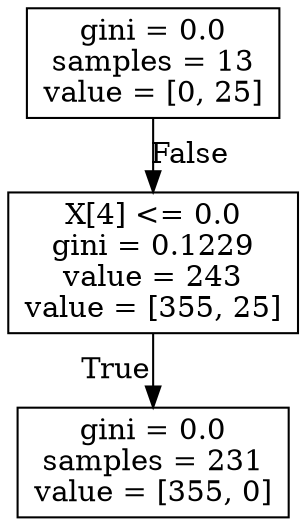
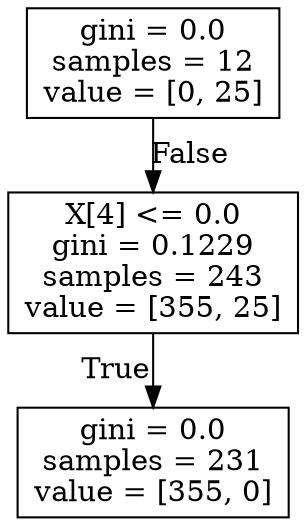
(153, 63) -> (153, 63)
(153, 263) -> (153, 263)
